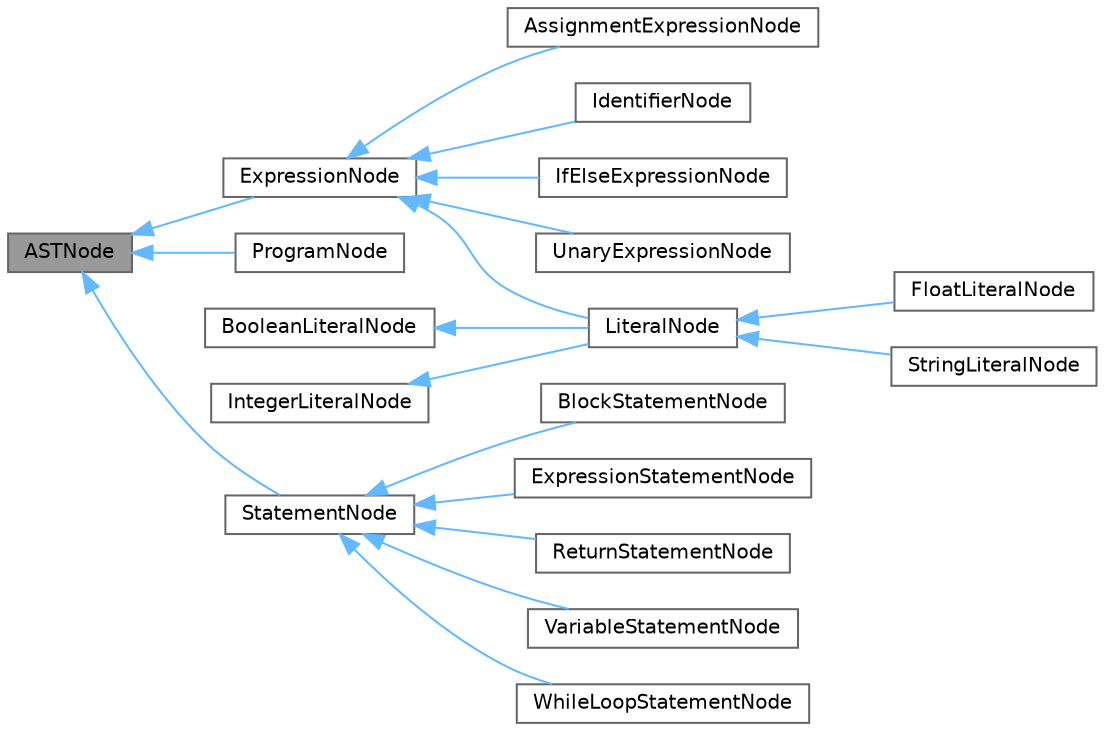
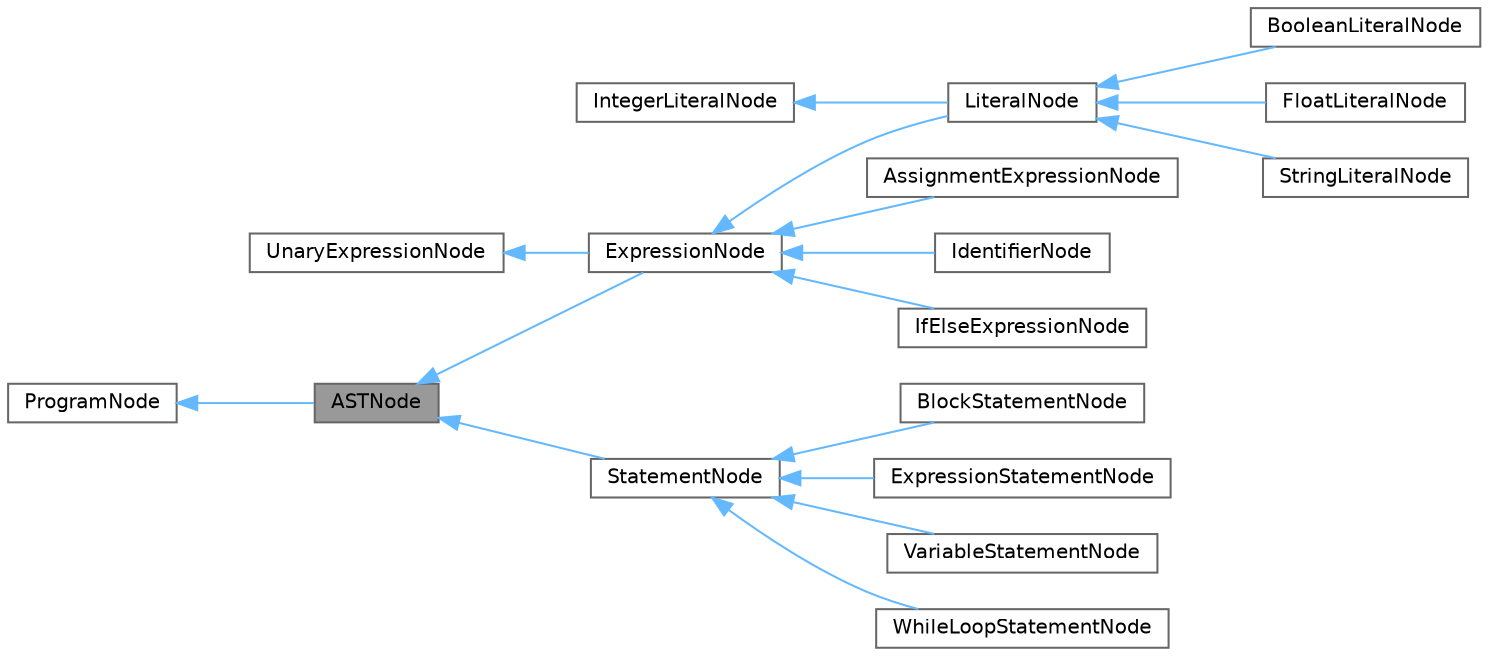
(501, 217) -> (557, 253)
(194, 253) -> (256, 403)
(522, 328) -> (1197, 64)
(663, 553) -> none
